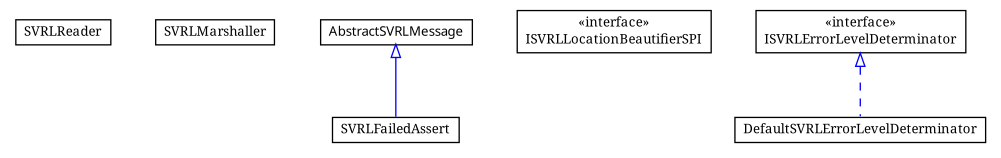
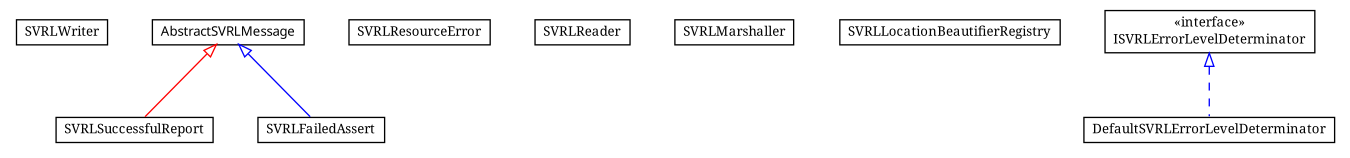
none -> (61, 32)
none -> (419, 32)
(614, 32) -> none
none -> (949, 32)
none -> (134, 129)
